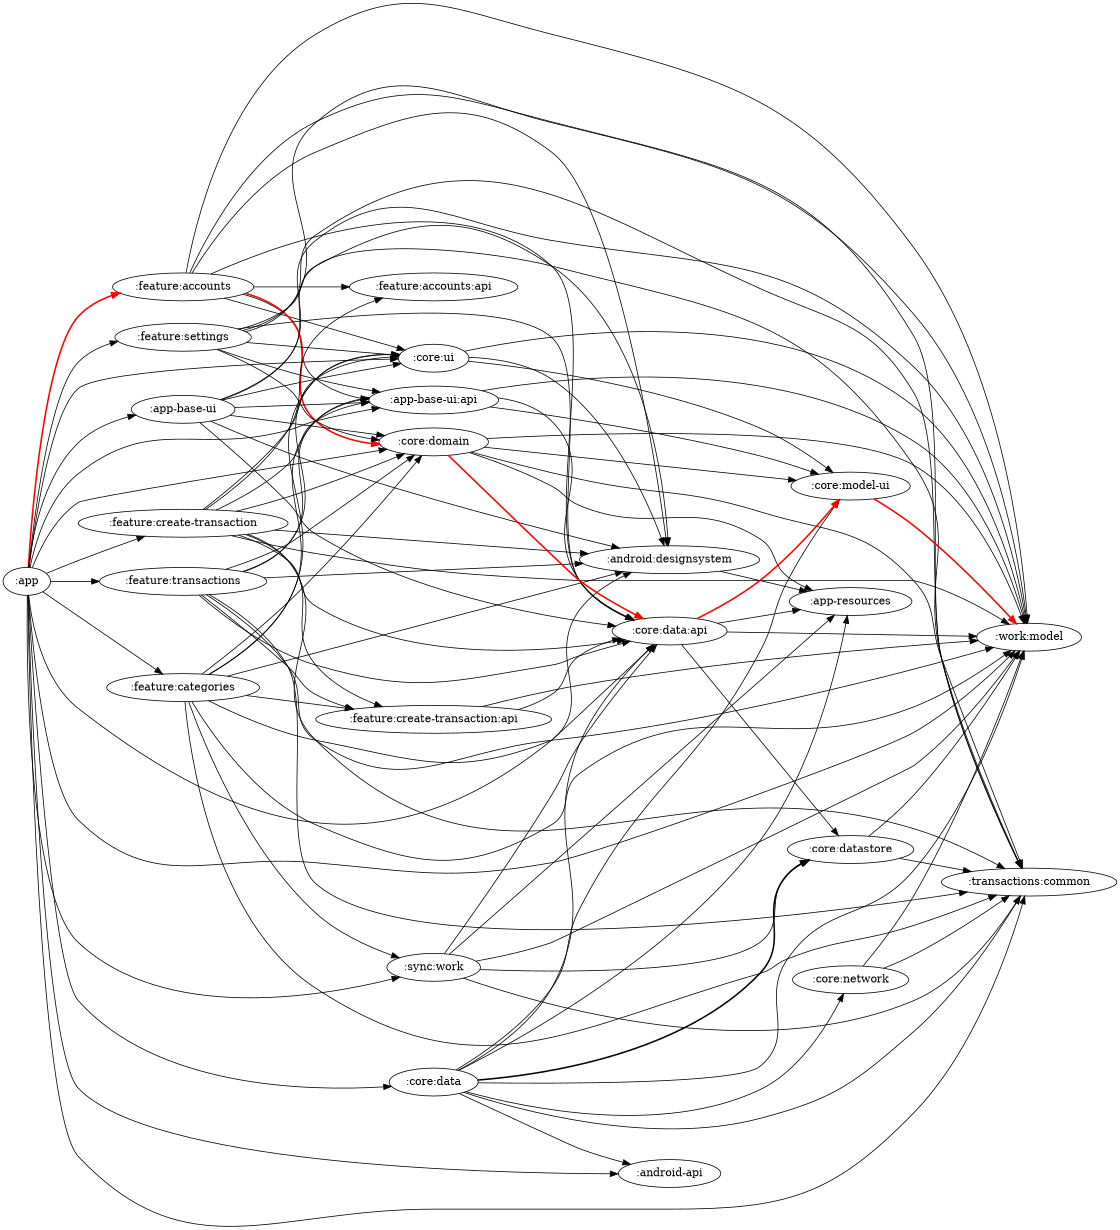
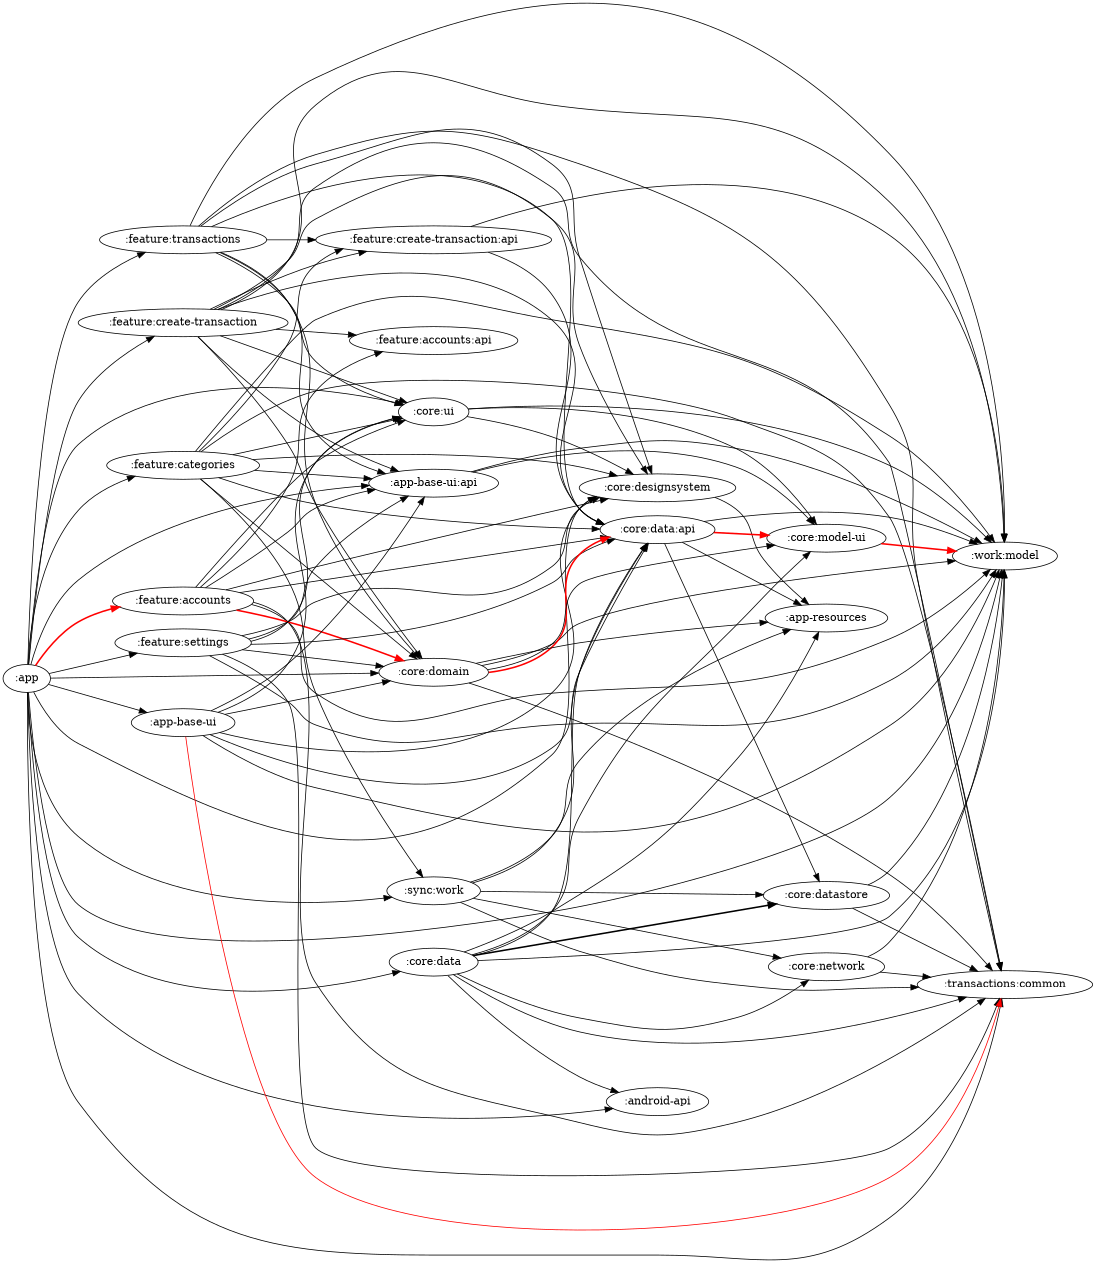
(755, 324) -> (473, 1223)
(569, 500) -> none
(670, 560) -> (657, 488)
(779, 832) -> (616, 926)
